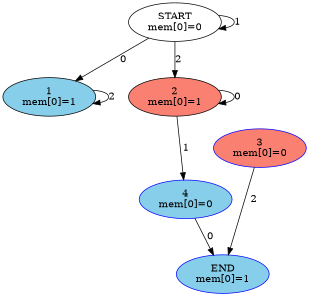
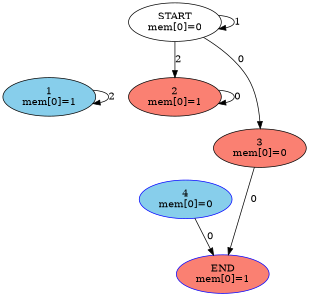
(115, 58) -> (244, 72)
(180, 144) -> none
(260, 148) -> (260, 148)
(254, 199) -> (254, 199)
(223, 274) -> (223, 274)
